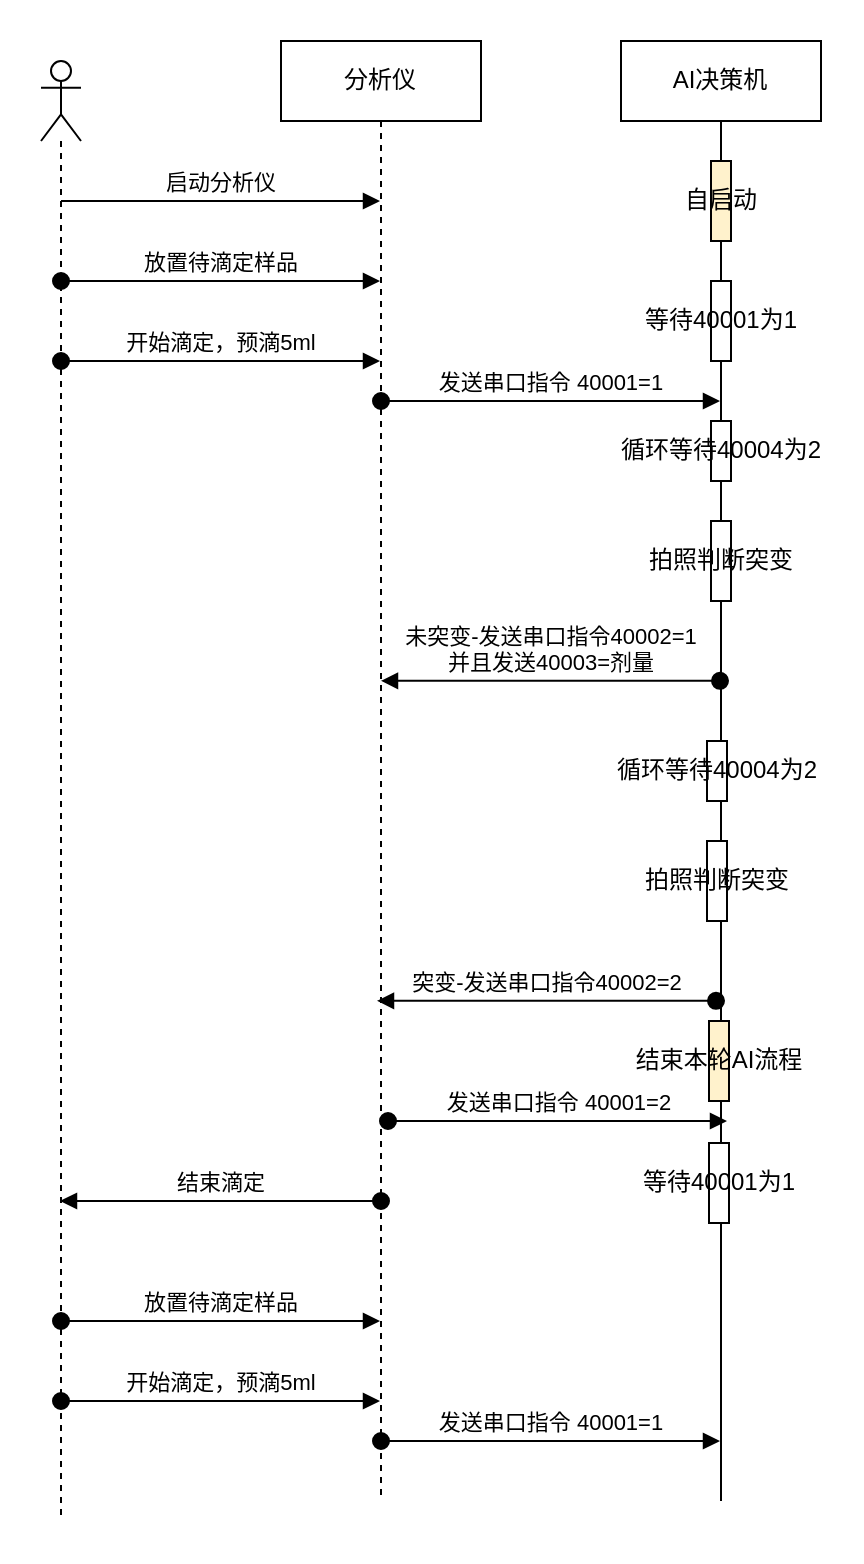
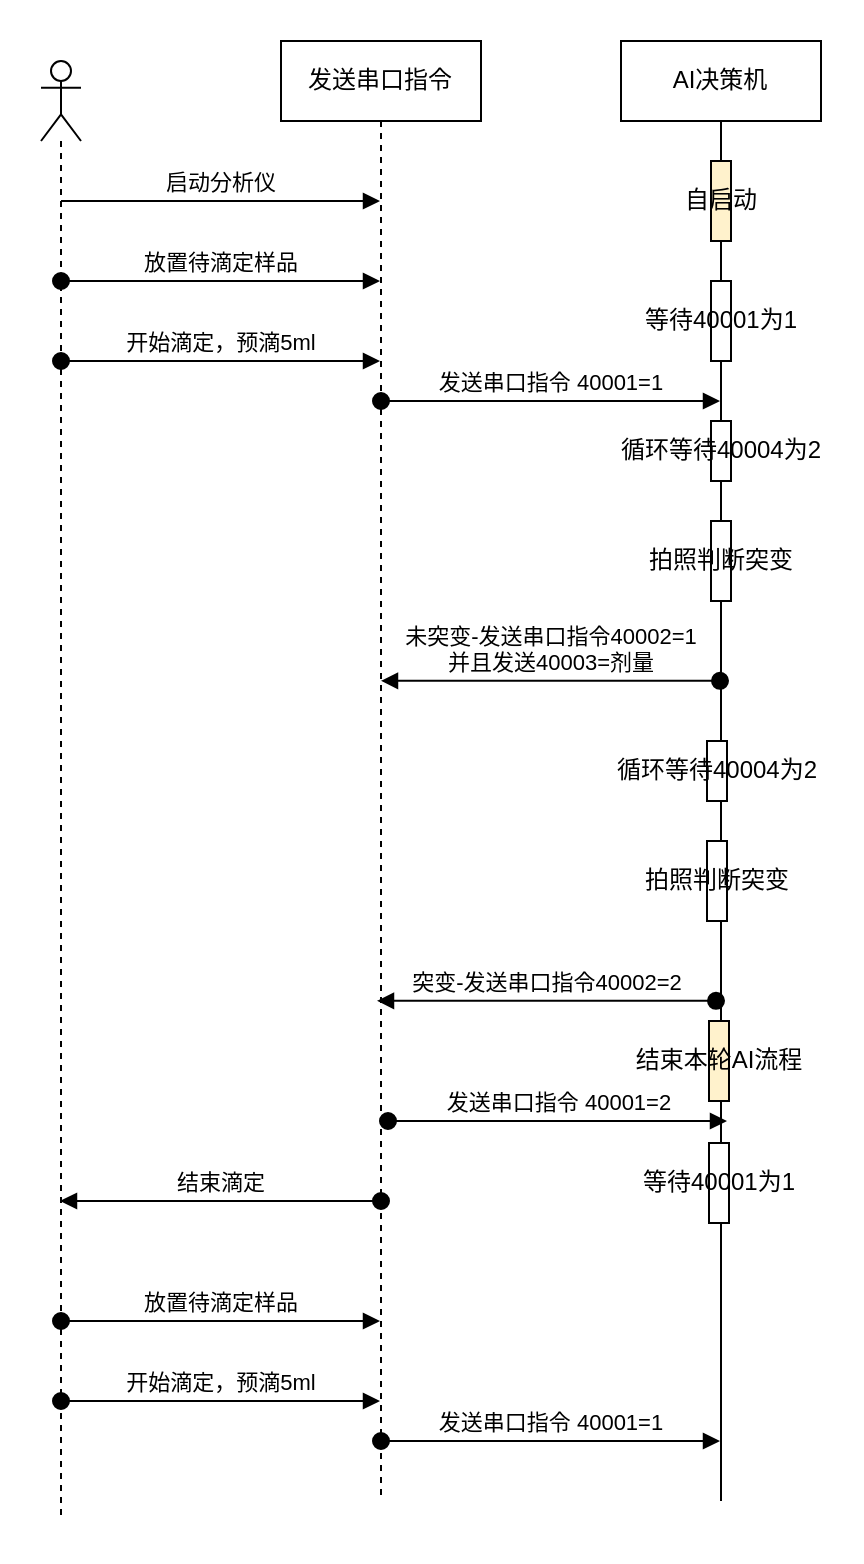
(381, 81) -> (381, 81)
